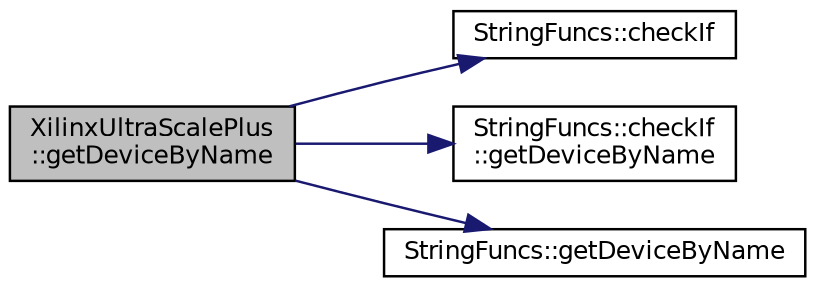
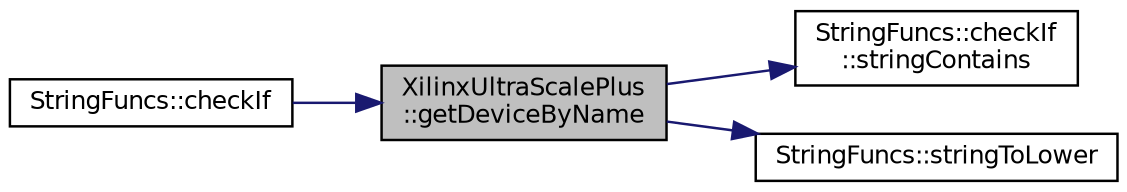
(374, 84) -> (324, 103)
(595, 144) -> (937, 48)
(595, 253) -> (937, 157)
